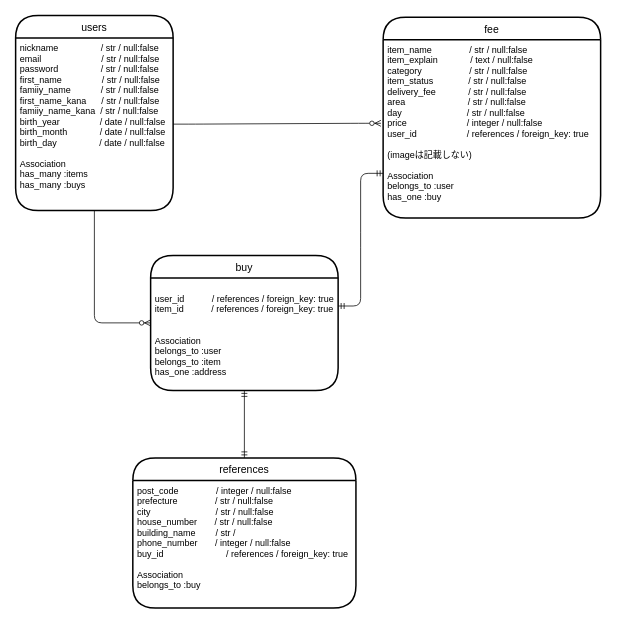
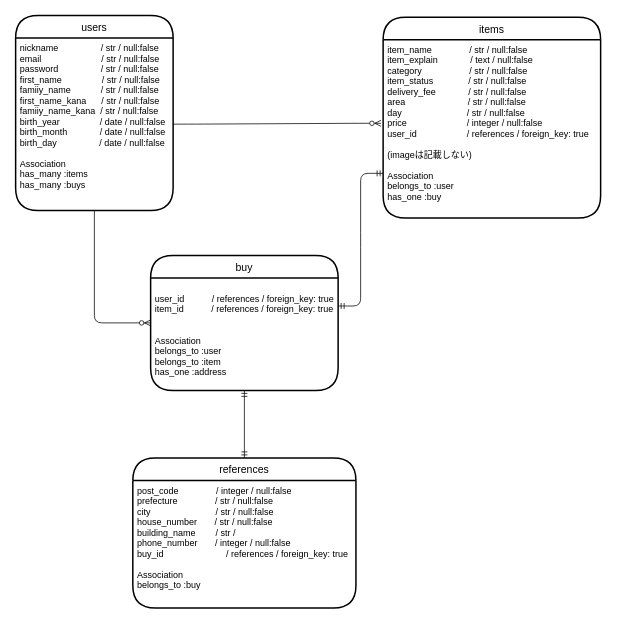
(491, 29) -> (491, 29)
